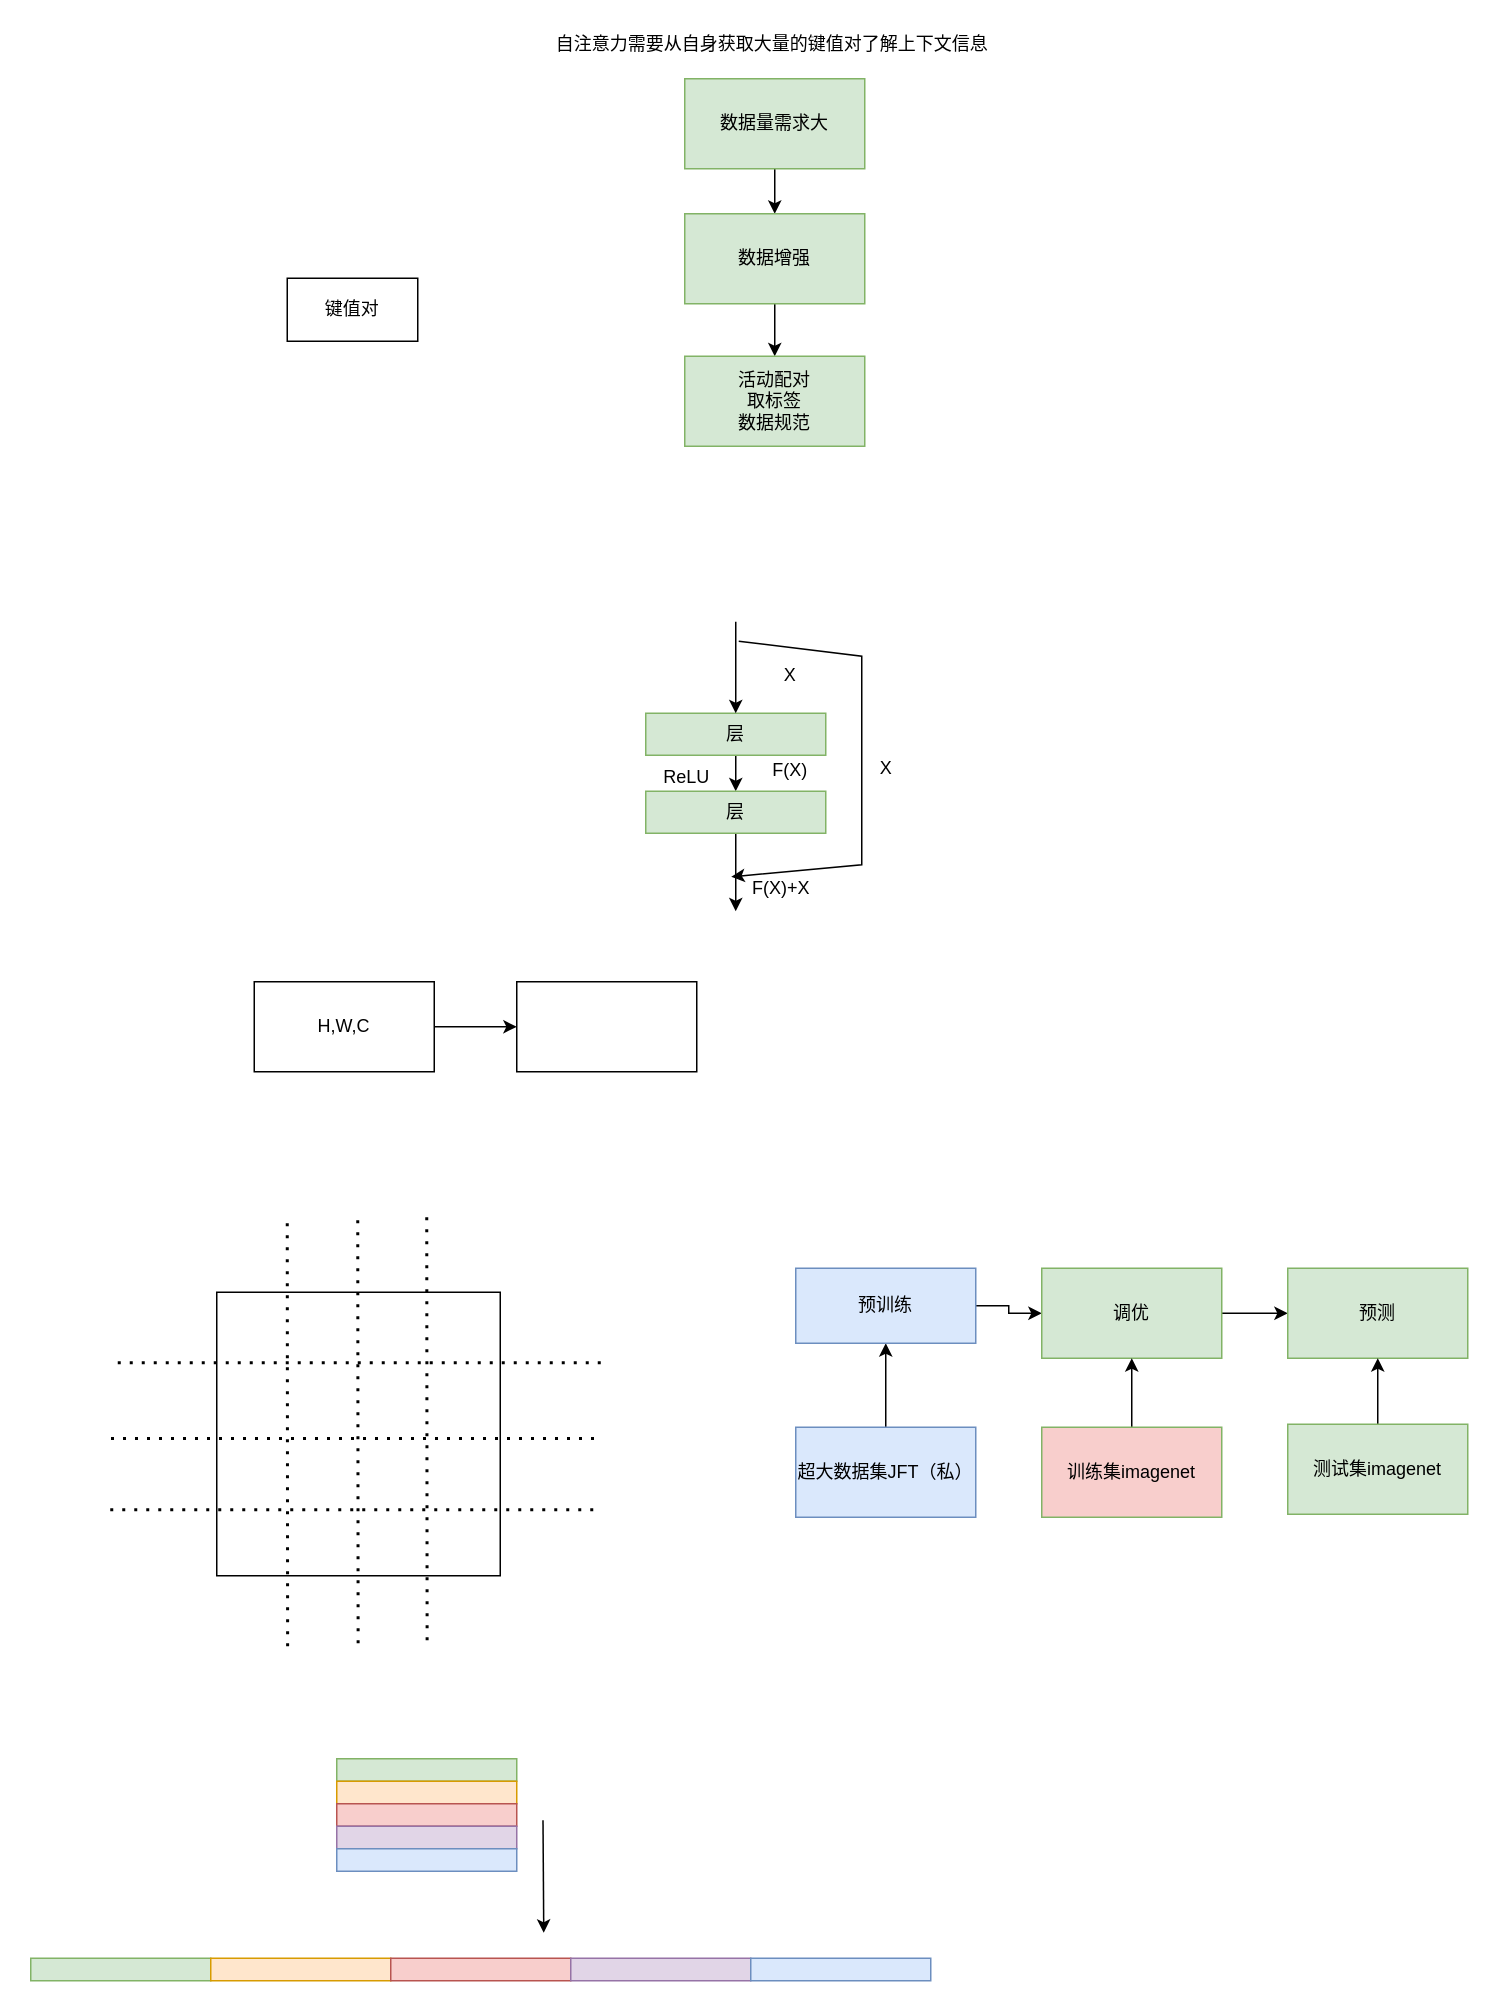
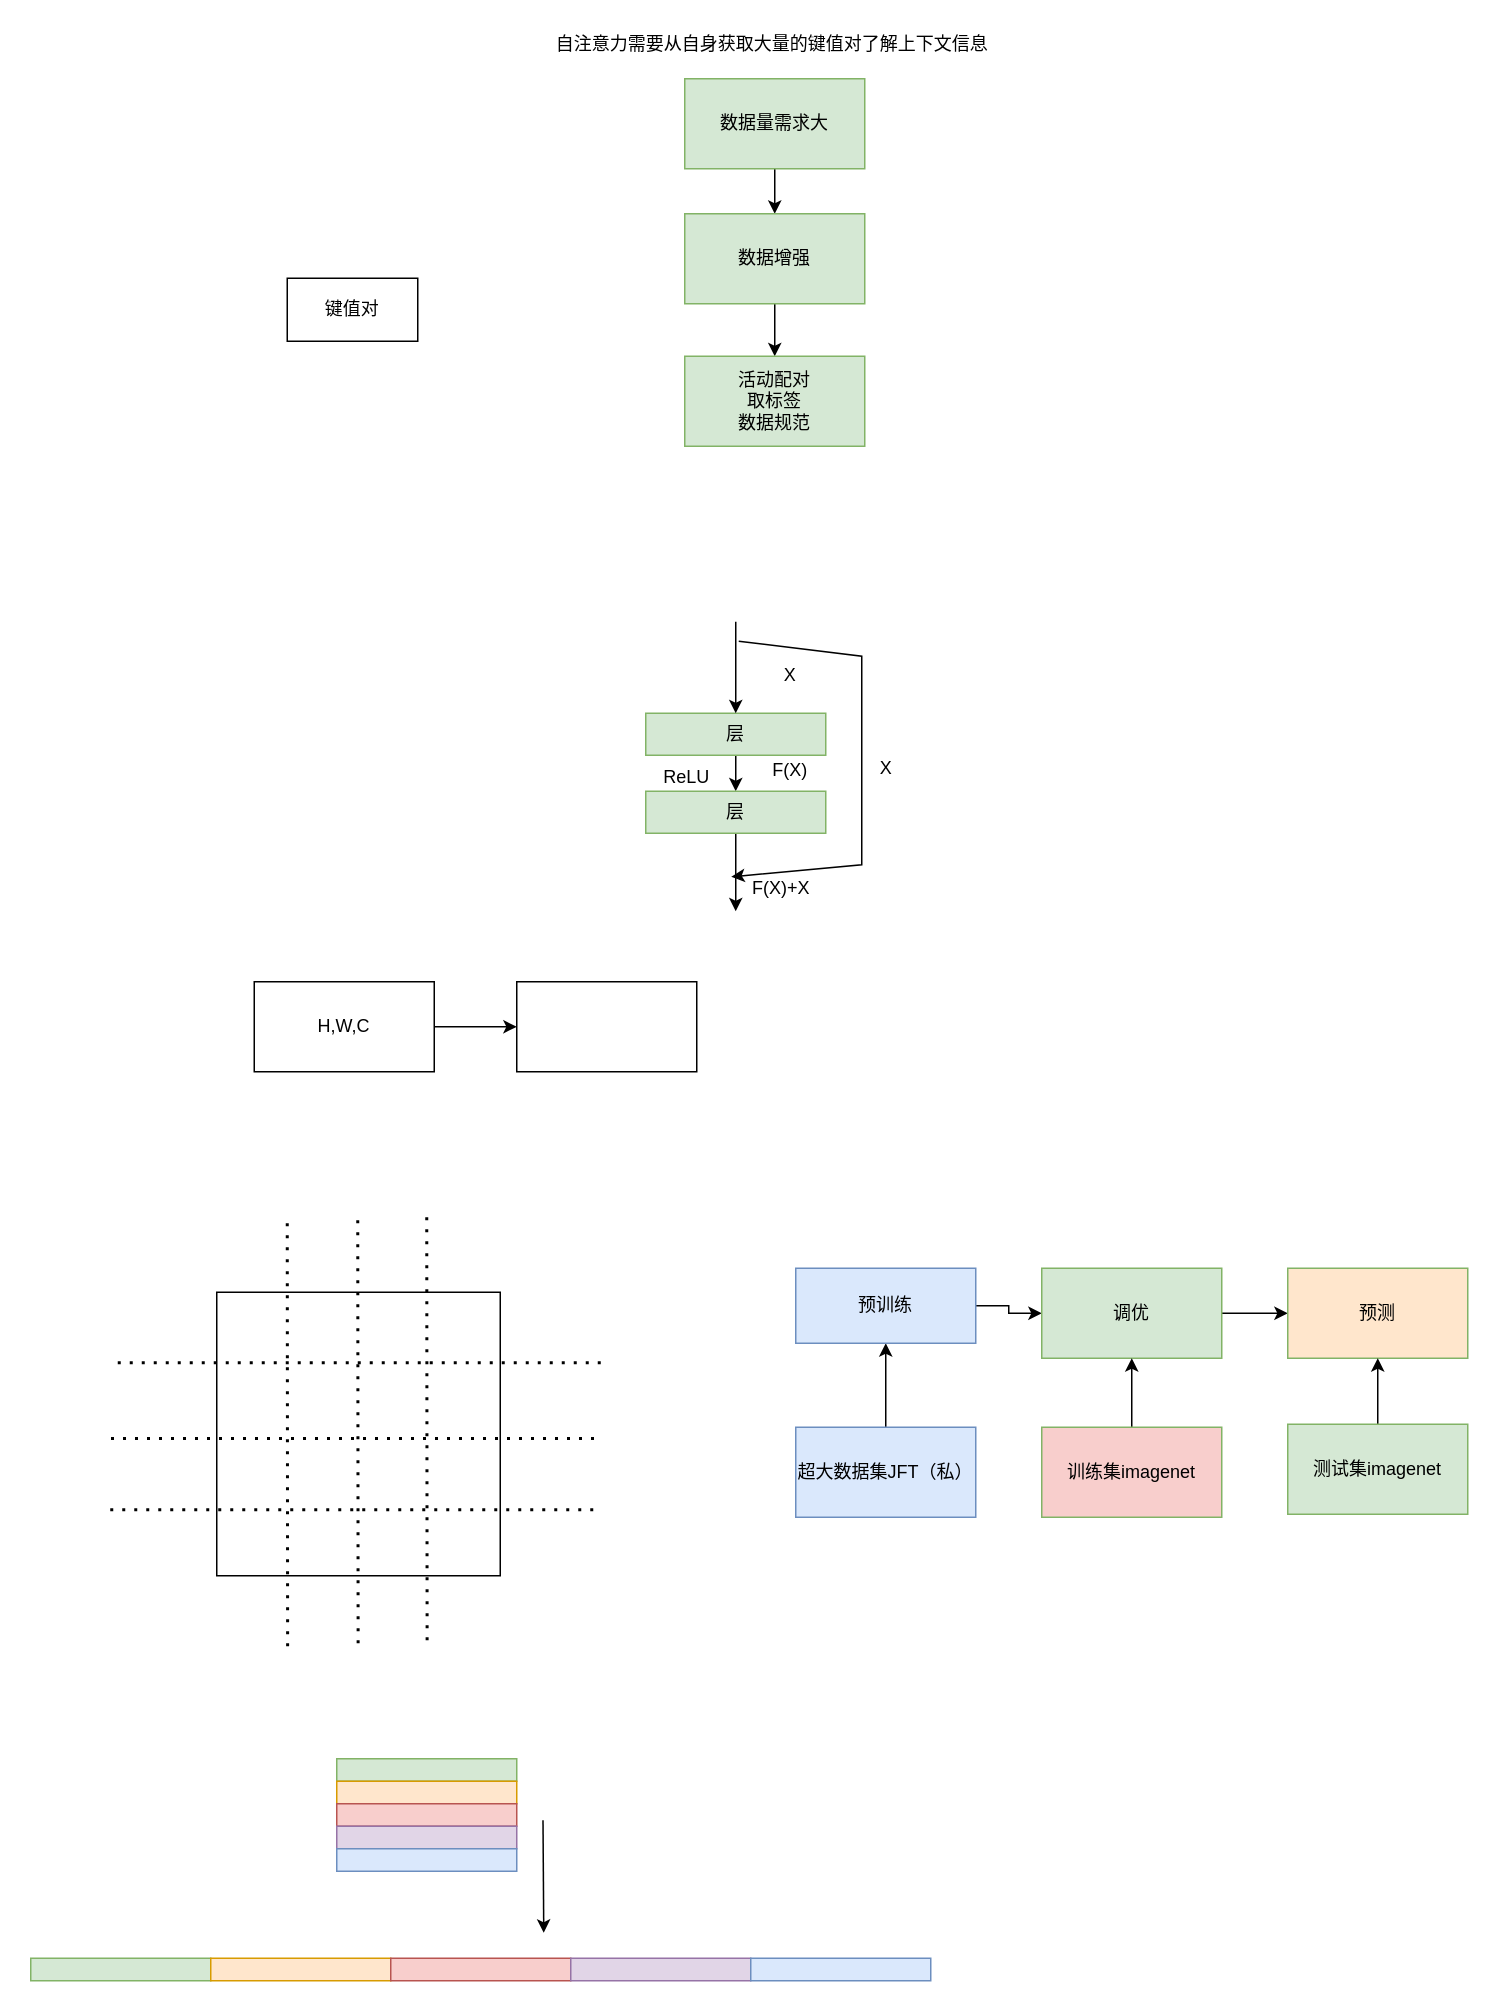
(1378, 1313) -> (1378, 1313)
